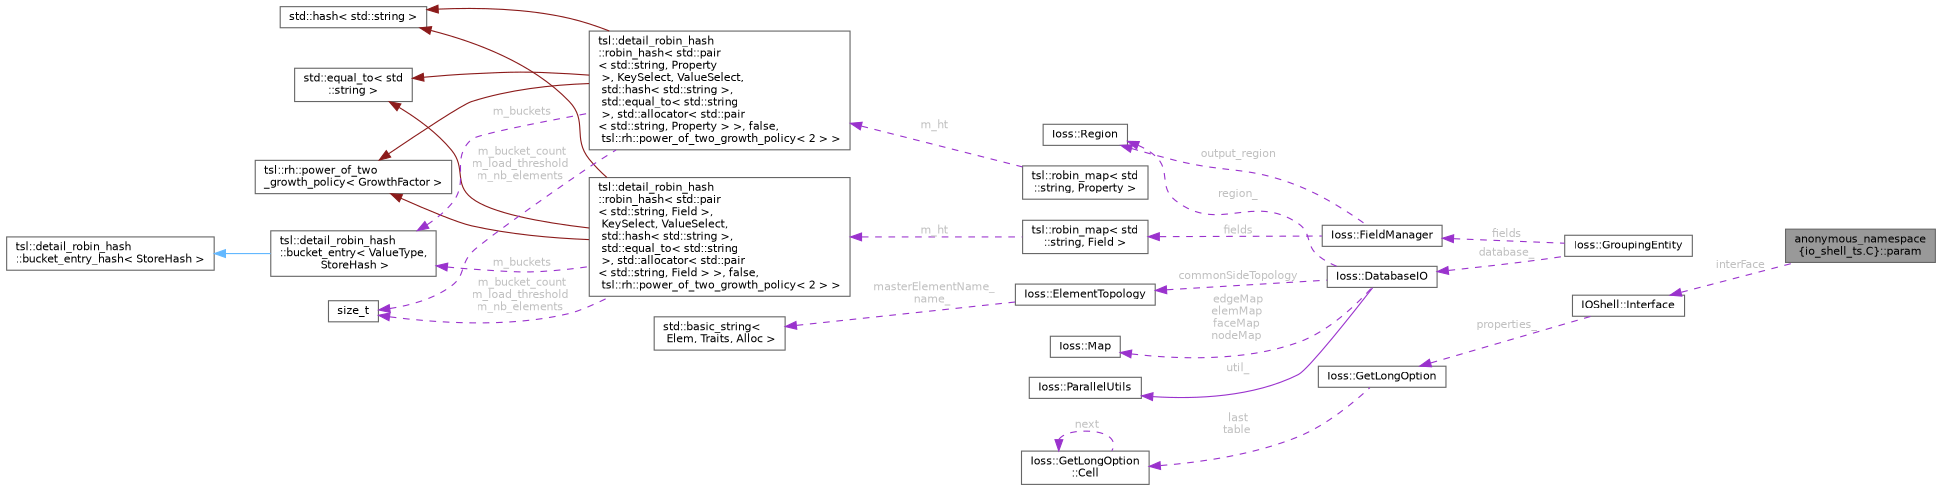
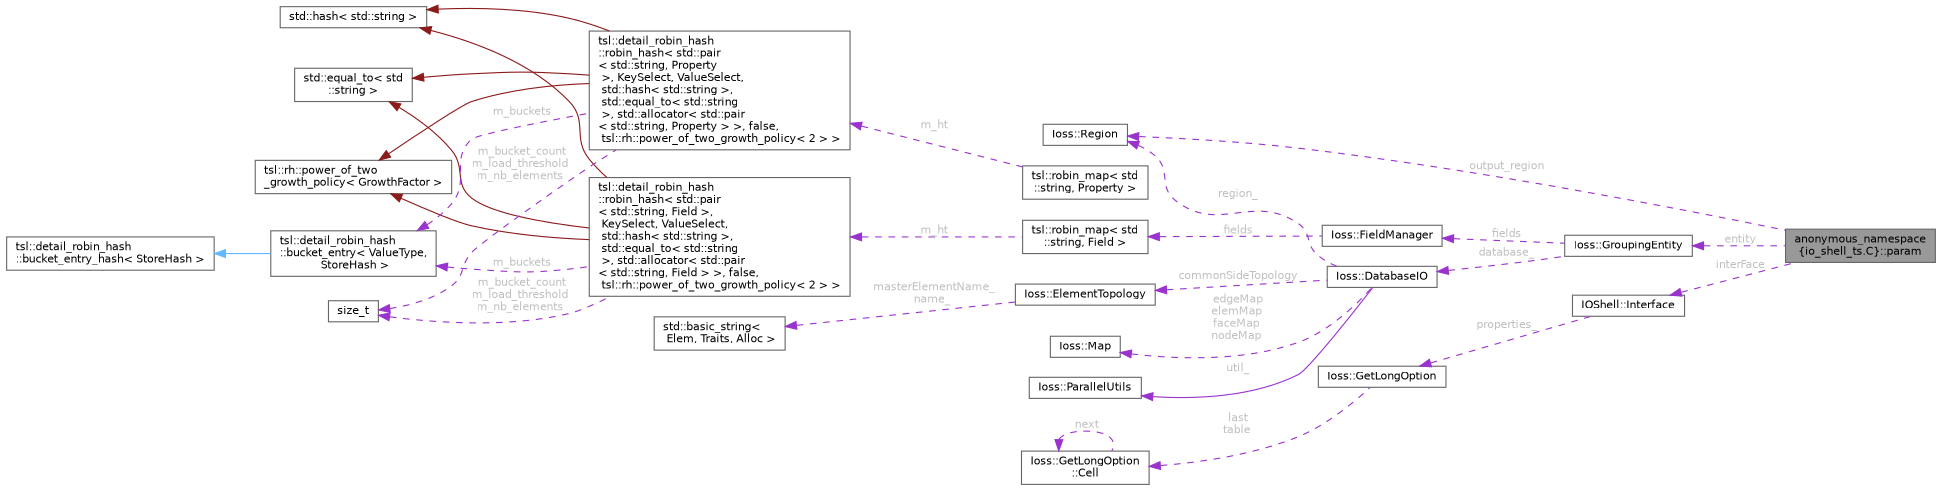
(1254, 173) -> (1464, 171)
none -> (1744, 246)
